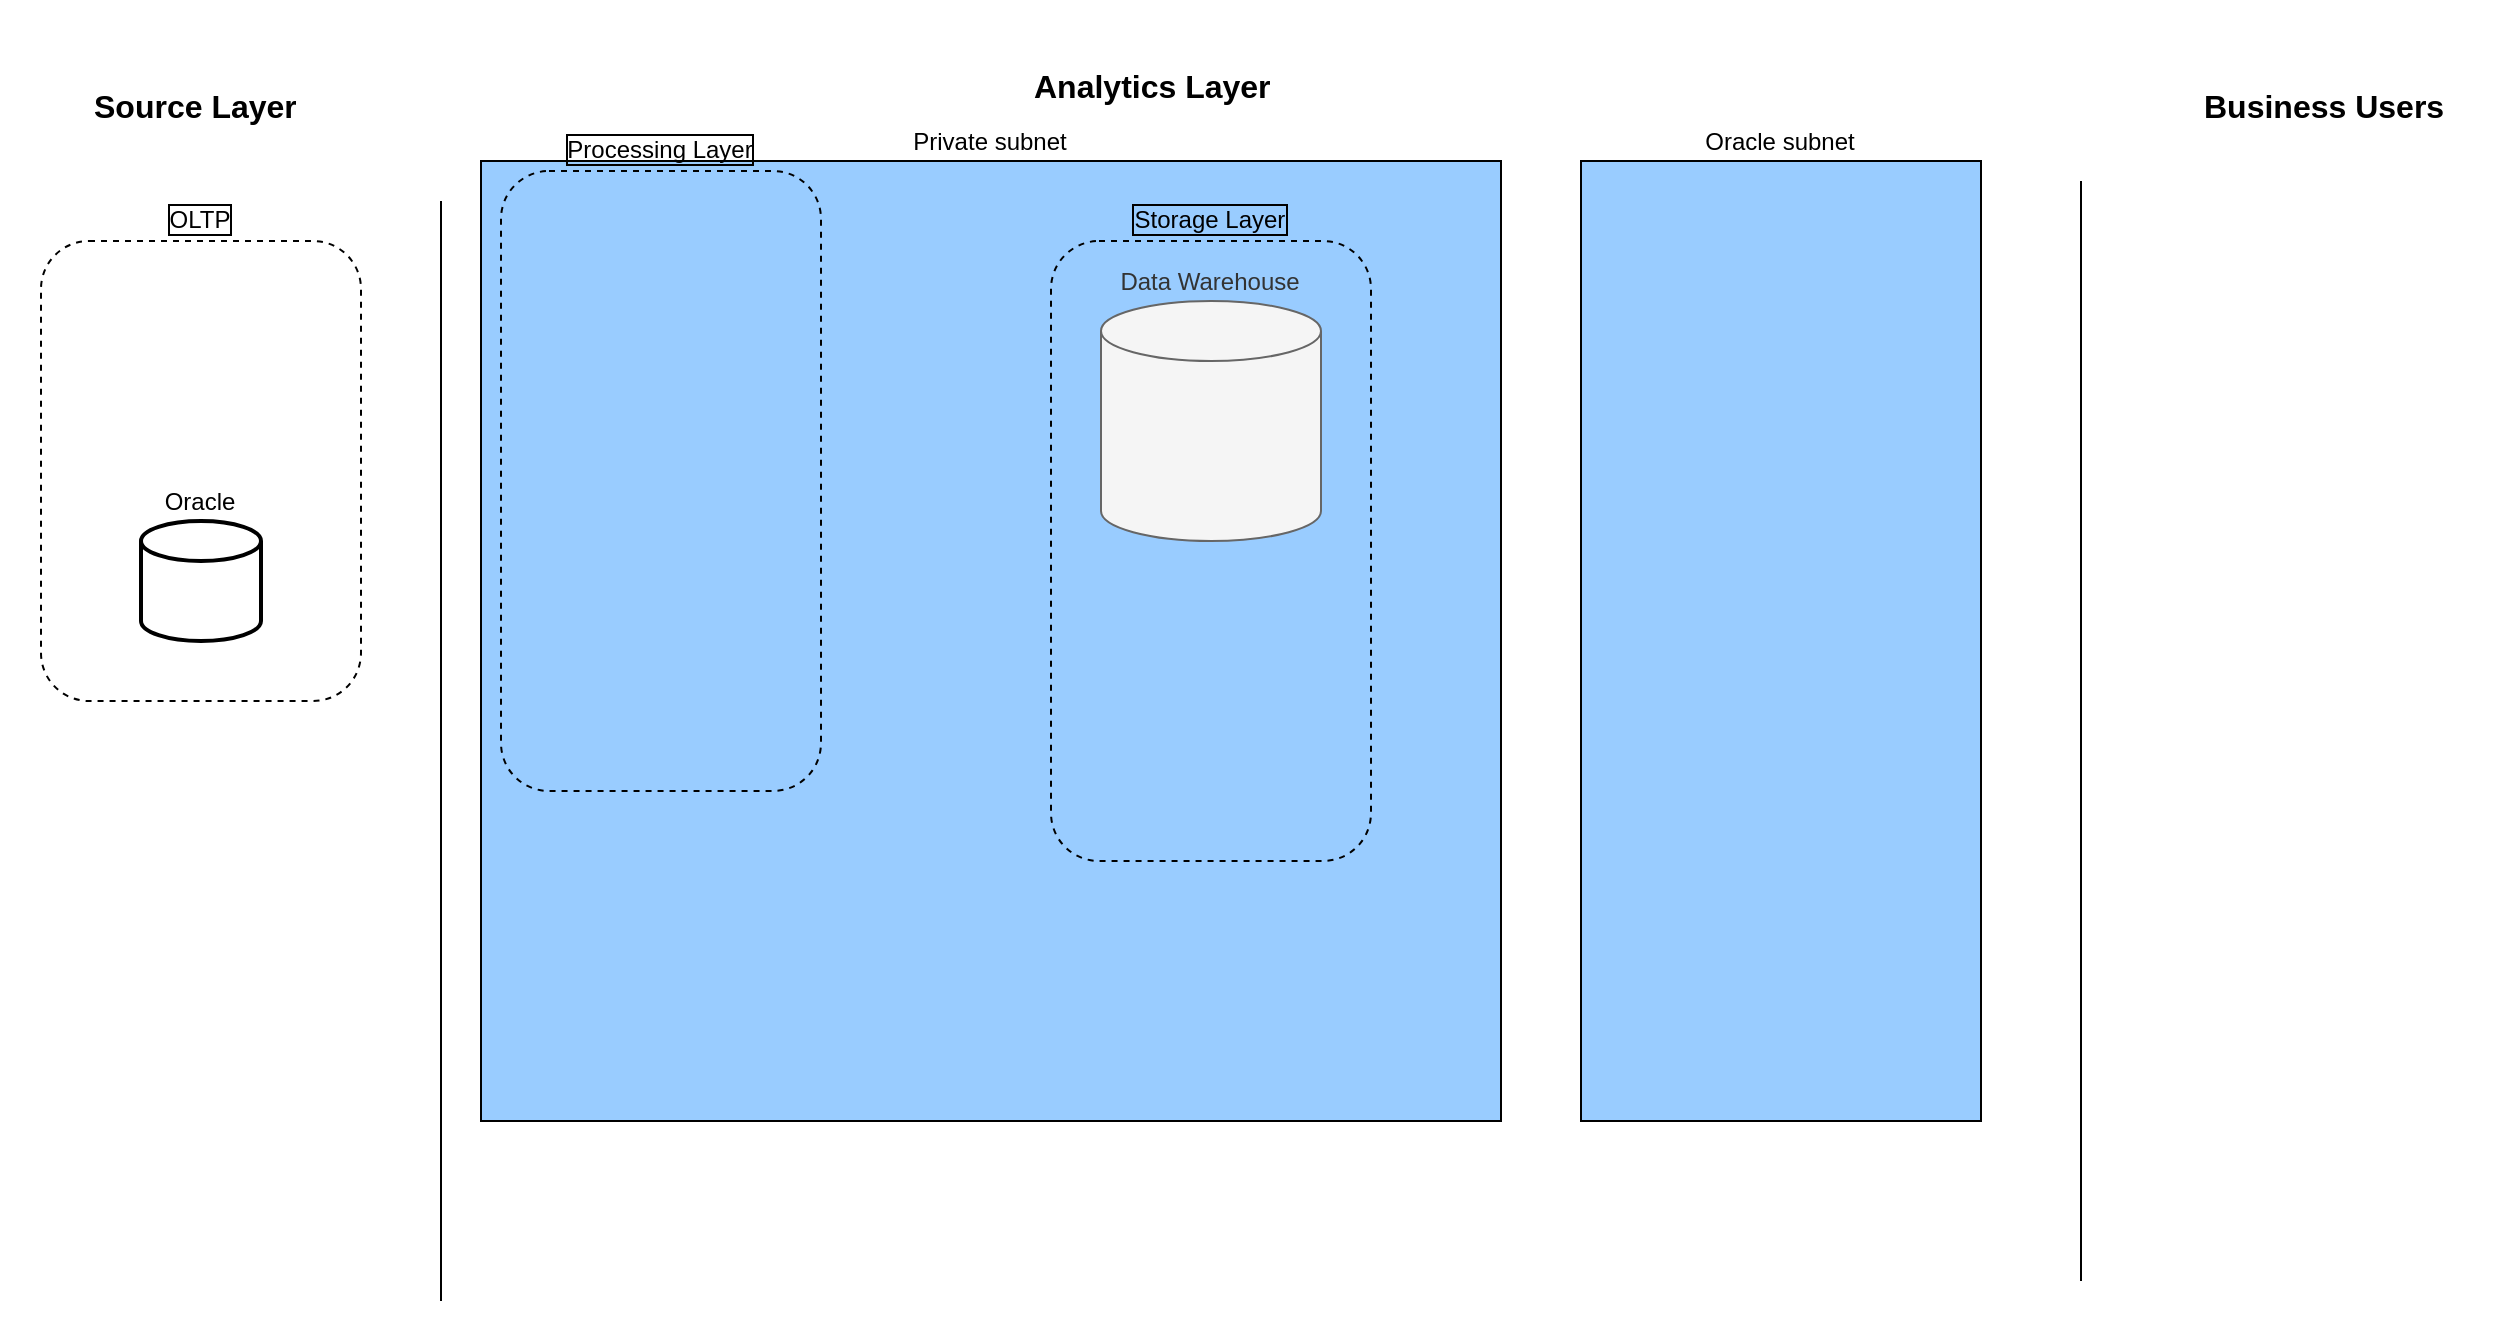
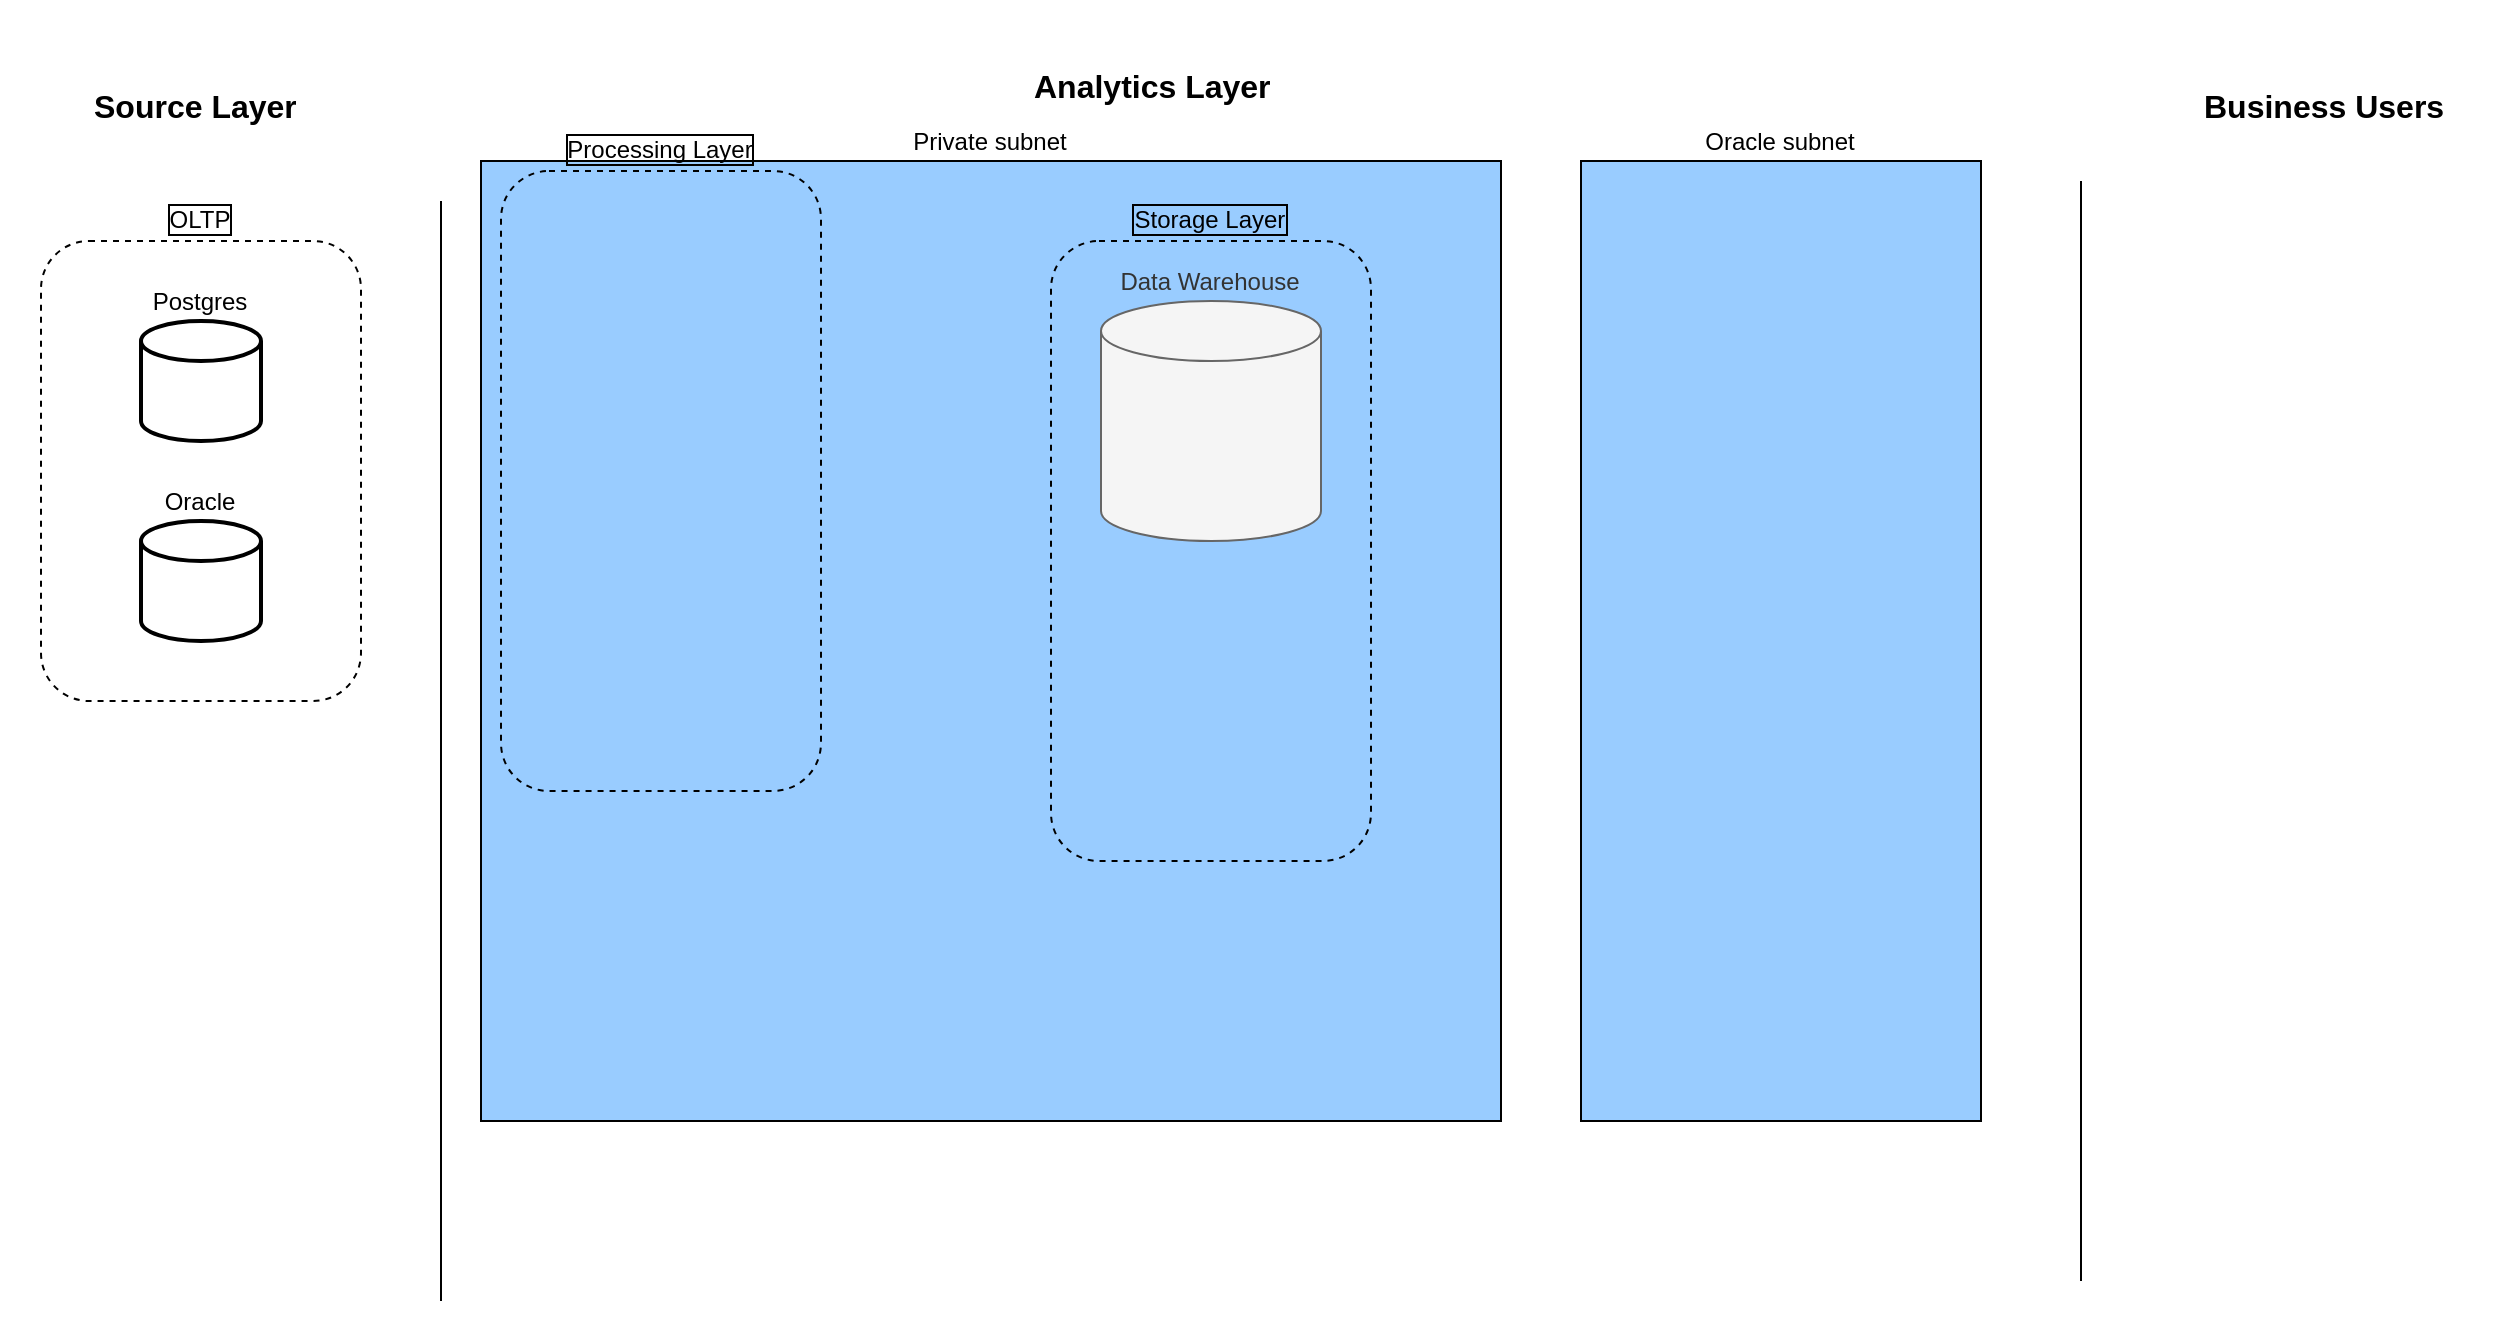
none -> (201, 381)
